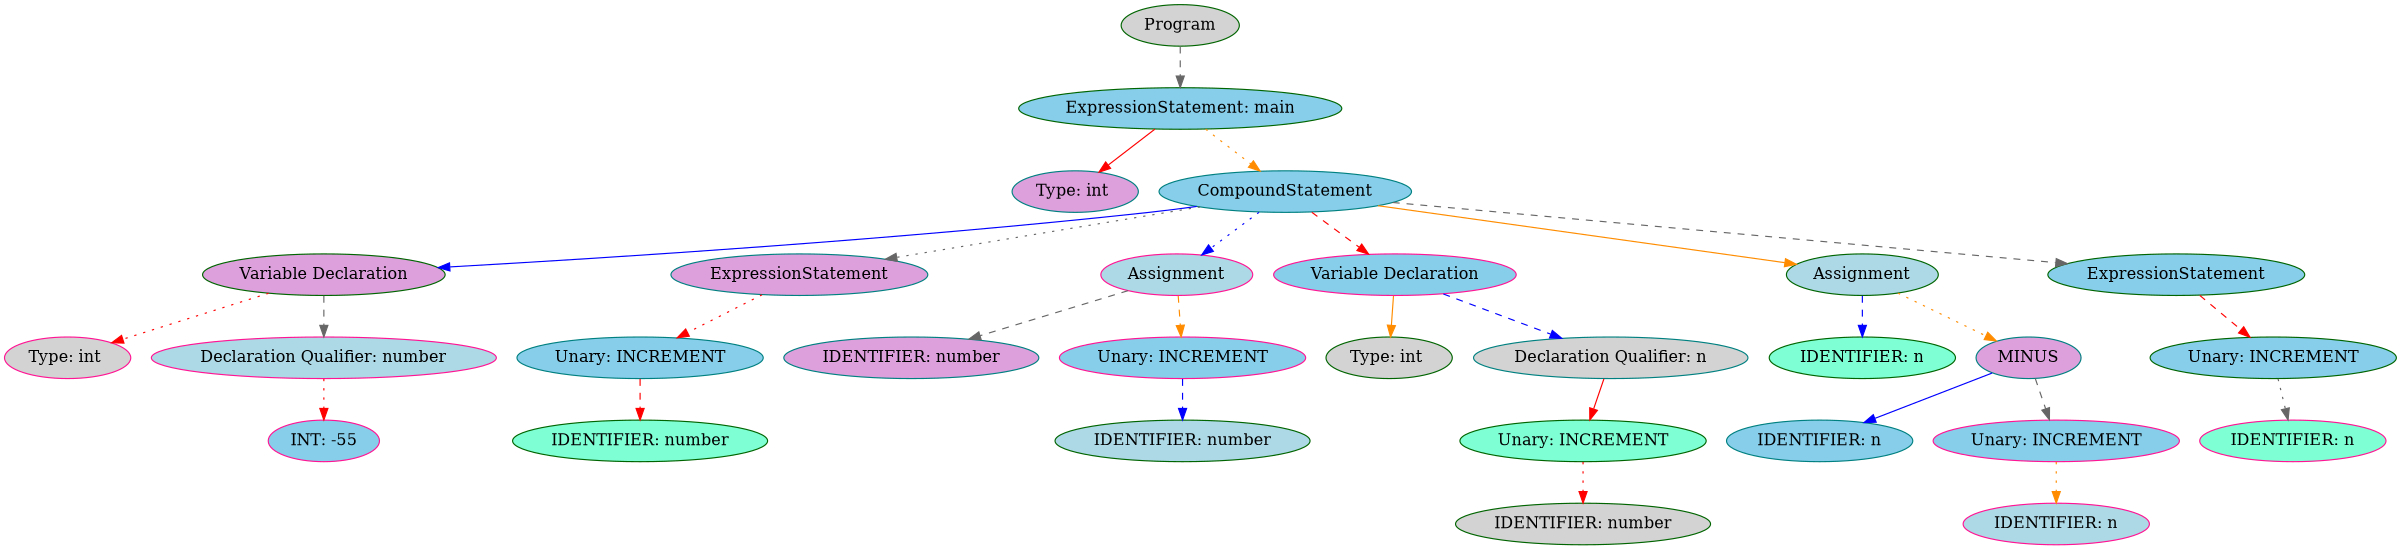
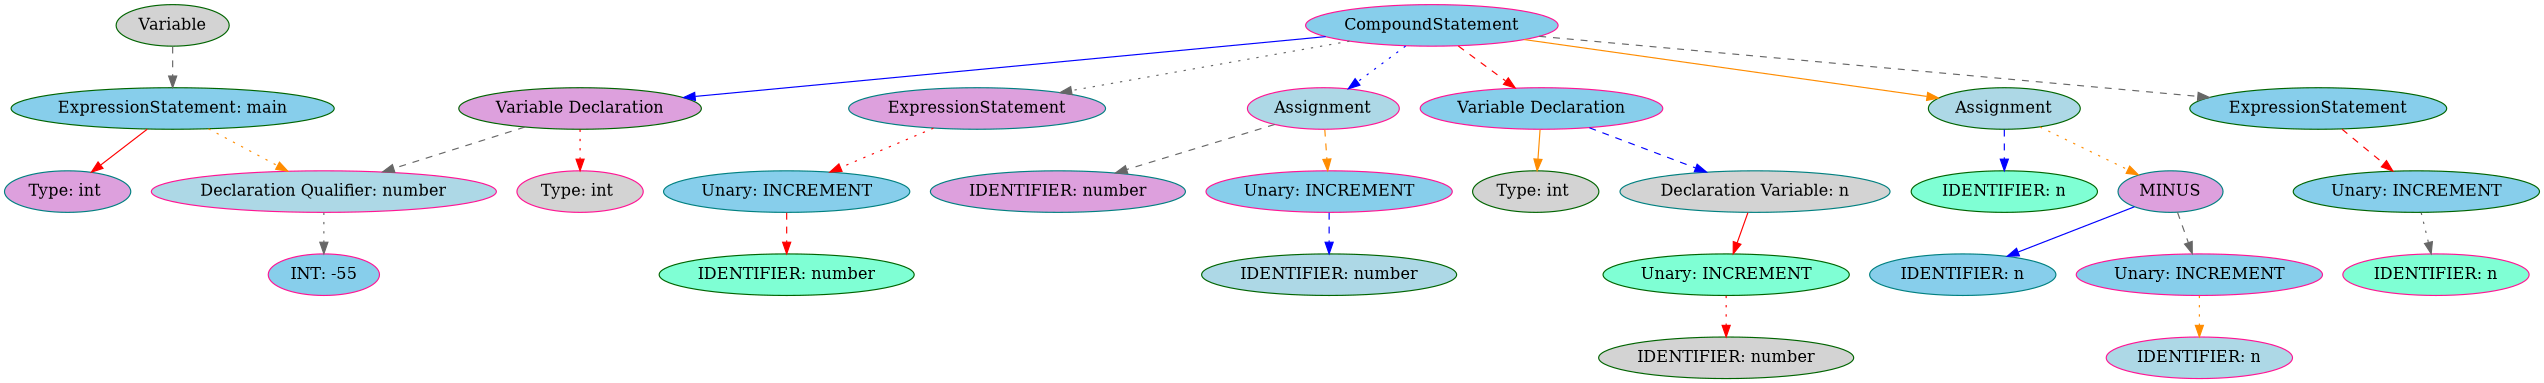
(1180, 25) -> (173, 25)
(1228, 147) -> (243, 147)
(1285, 192) -> (1432, 25)
(1611, 358) -> (1755, 192)
(324, 394) -> (324, 227)
